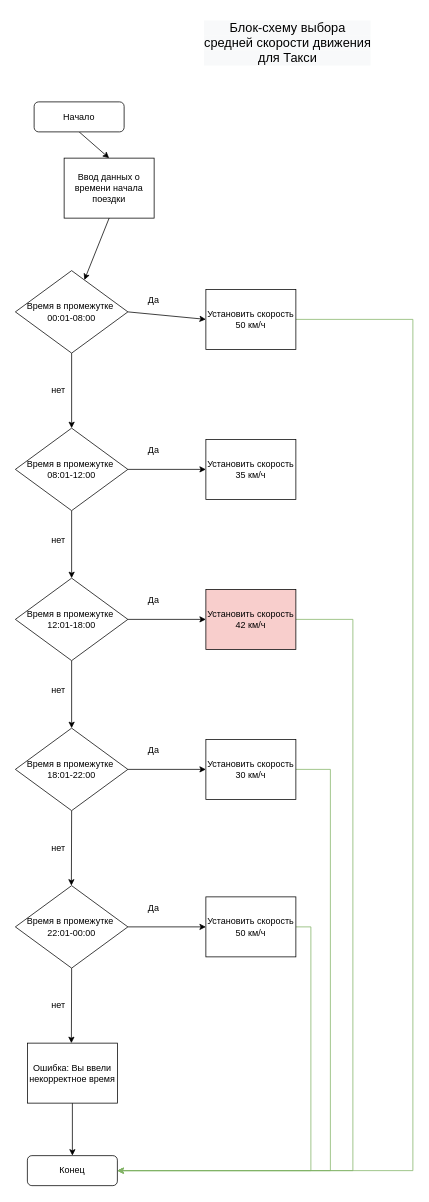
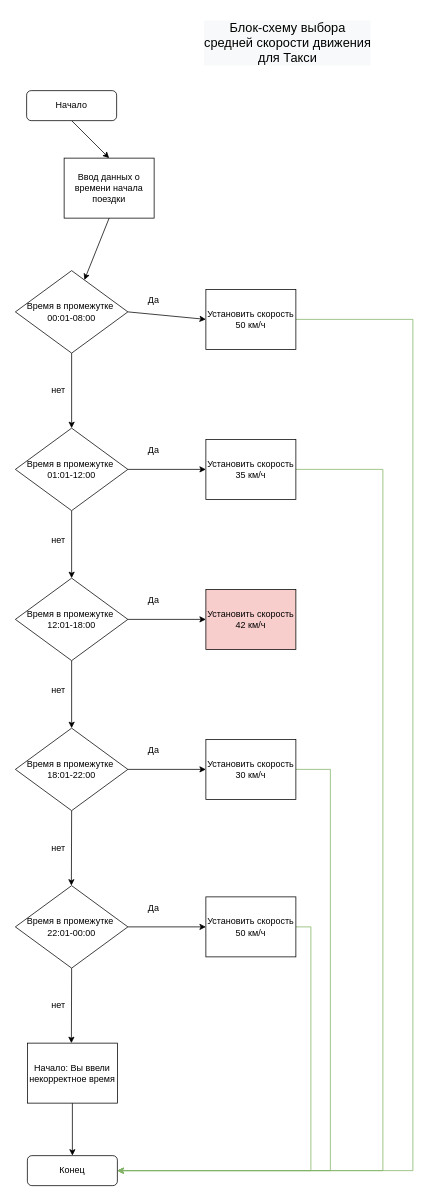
(79, 117) -> (72, 105)
(72, 469) -> (72, 469)
none -> (383, 775)
(353, 865) -> none
(72, 1073) -> (72, 1073)
